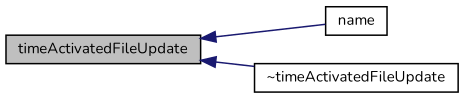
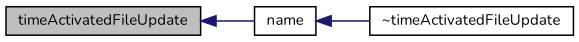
(235, 64) -> (350, 21)
